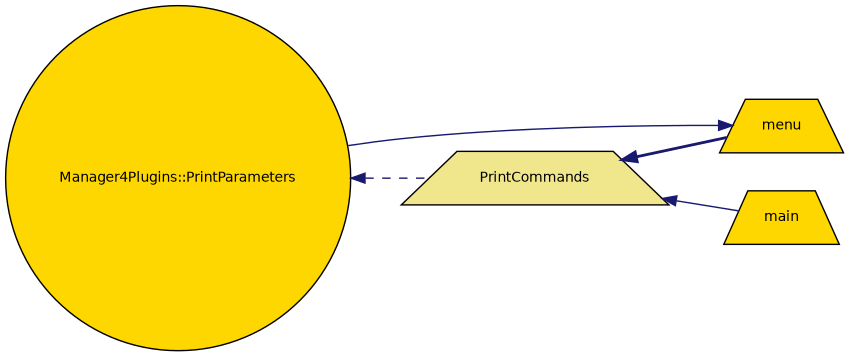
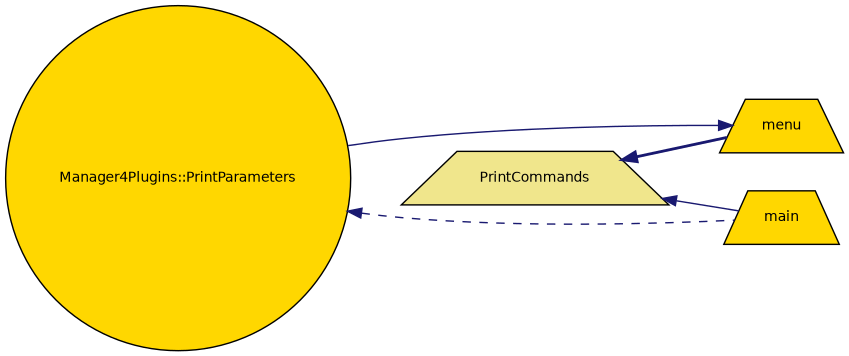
(397, 178) -> (548, 224)
